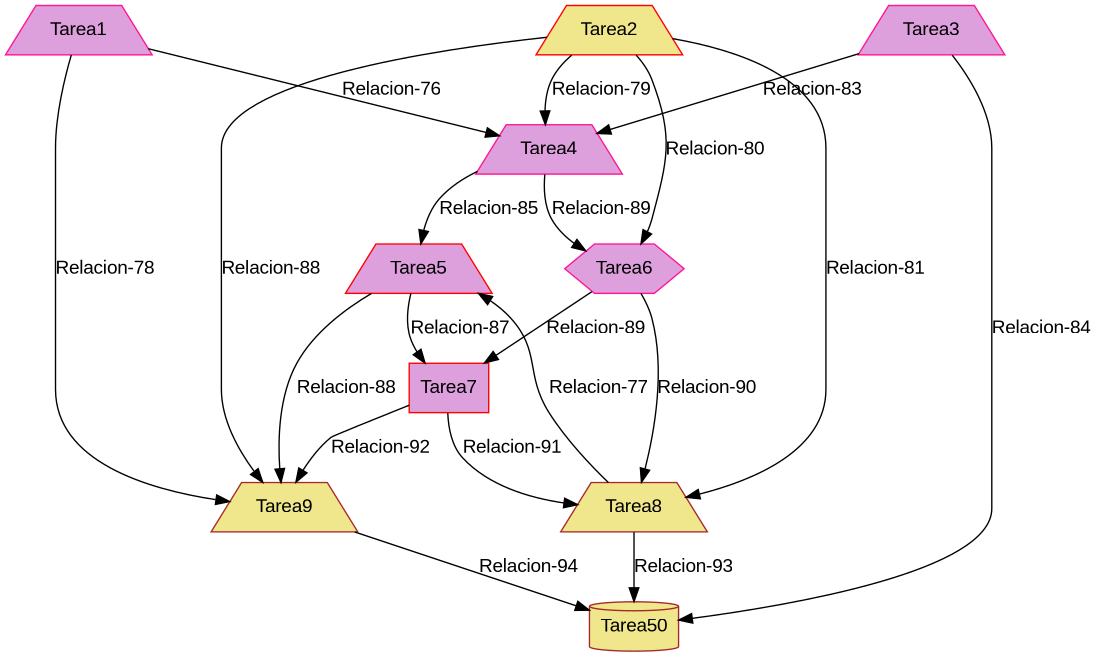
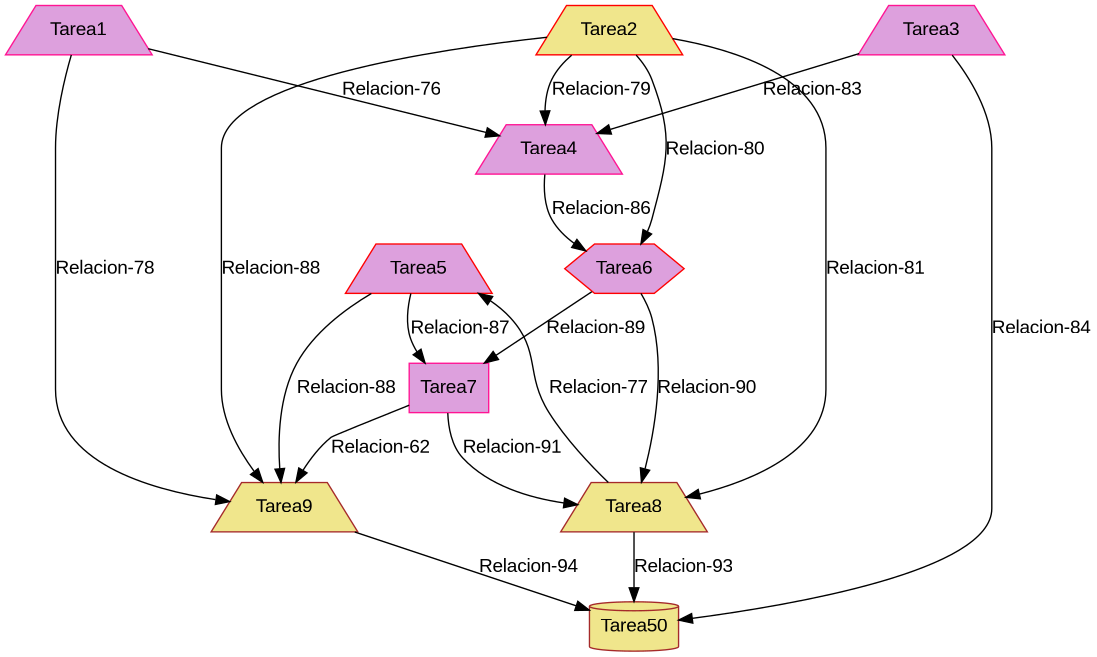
(443, 194) -> none
(602, 209) -> (602, 209)
(624, 269) -> (624, 269)
(449, 388) -> (449, 388)
(381, 448) -> (381, 448)
